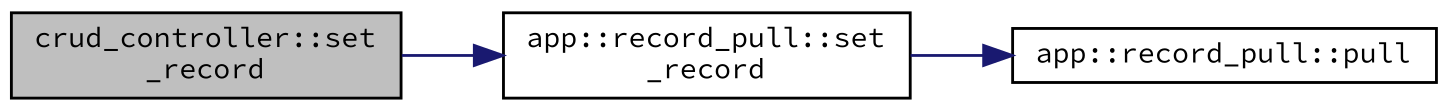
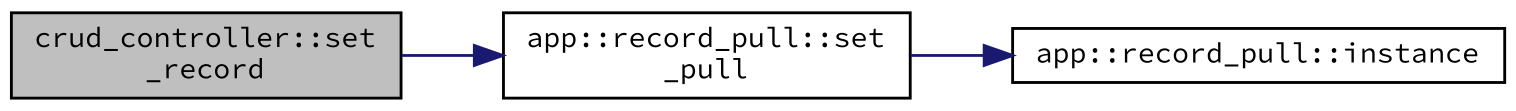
(707, 55) -> (707, 55)
(1225, 55) -> (1259, 55)
